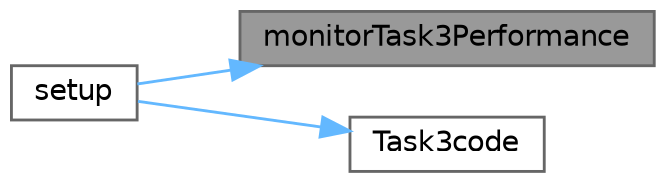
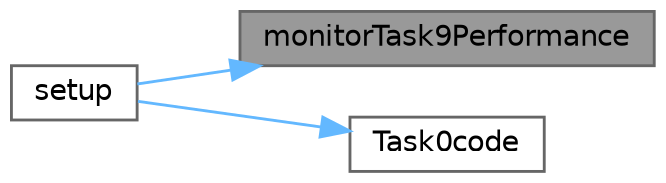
(447, 39) -> (447, 39)
(447, 144) -> (447, 144)
